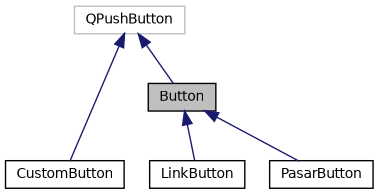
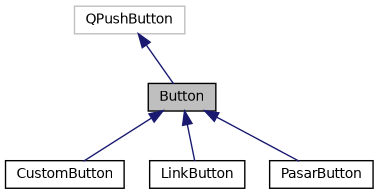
(94, 104) -> (118, 140)
